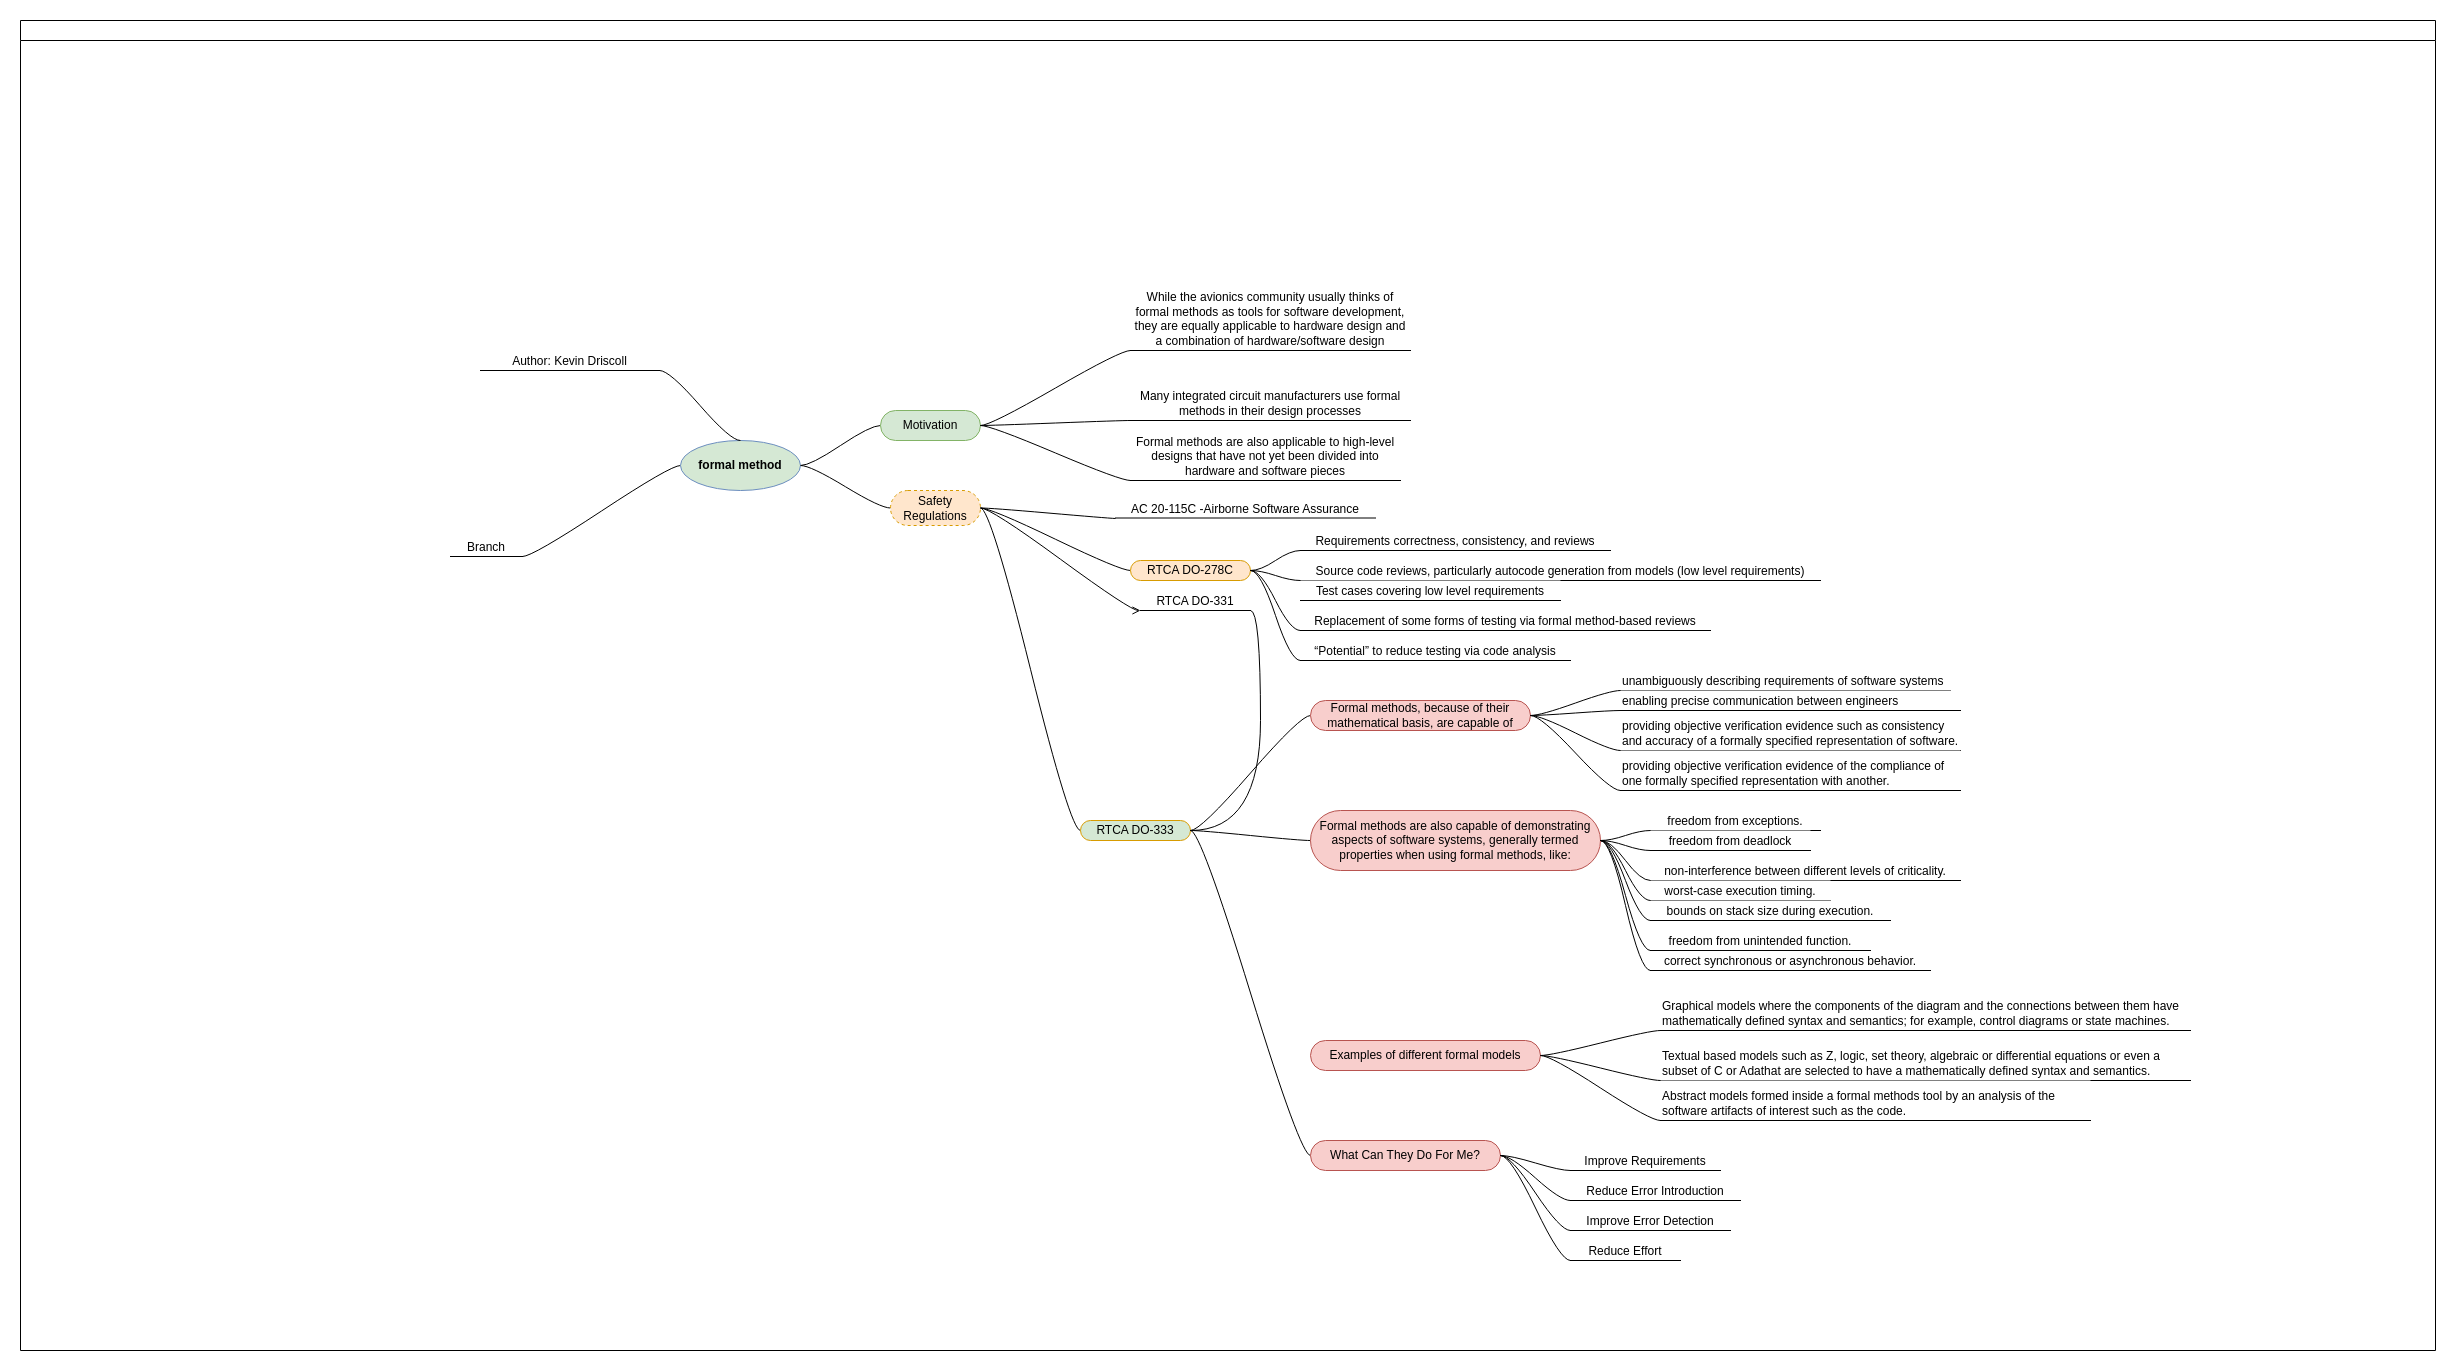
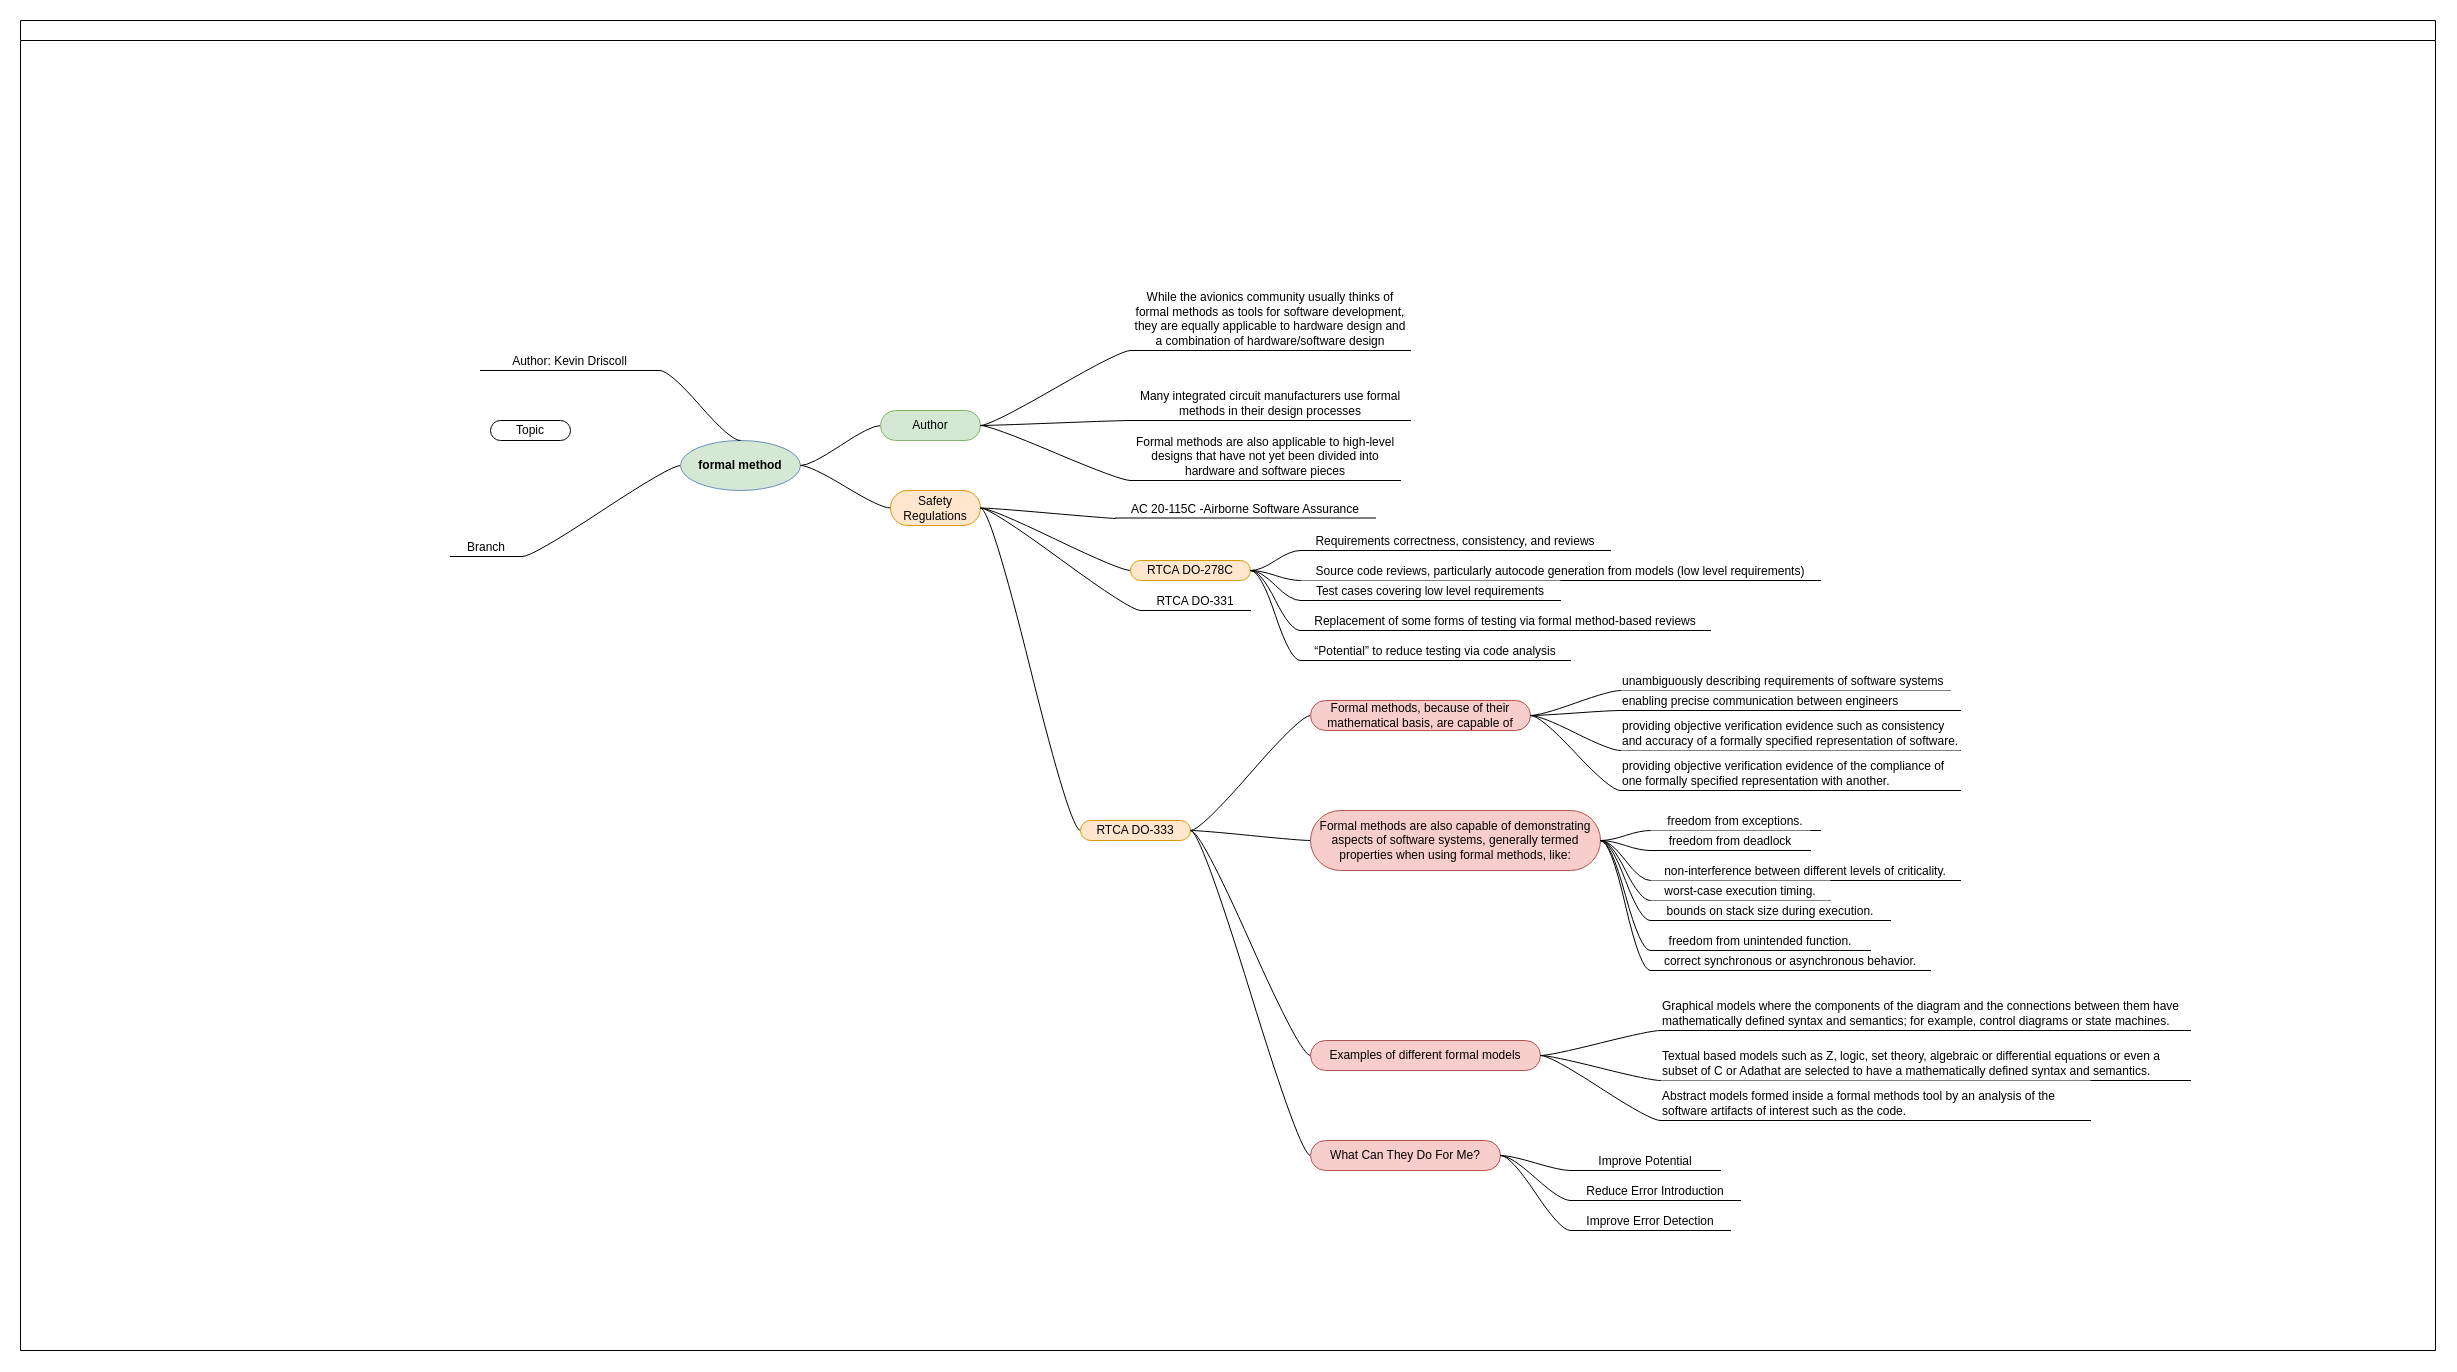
(931, 426) -> (931, 426)
none -> (531, 431)
(936, 508) -> (936, 508)
none -> (1278, 588)
(1129, 606) -> (1129, 606)
(1260, 687) -> (1252, 947)
(1136, 831) -> (1136, 831)
(1646, 1160) -> (1646, 1160)
(1538, 1213) -> none
(1626, 1251) -> none
